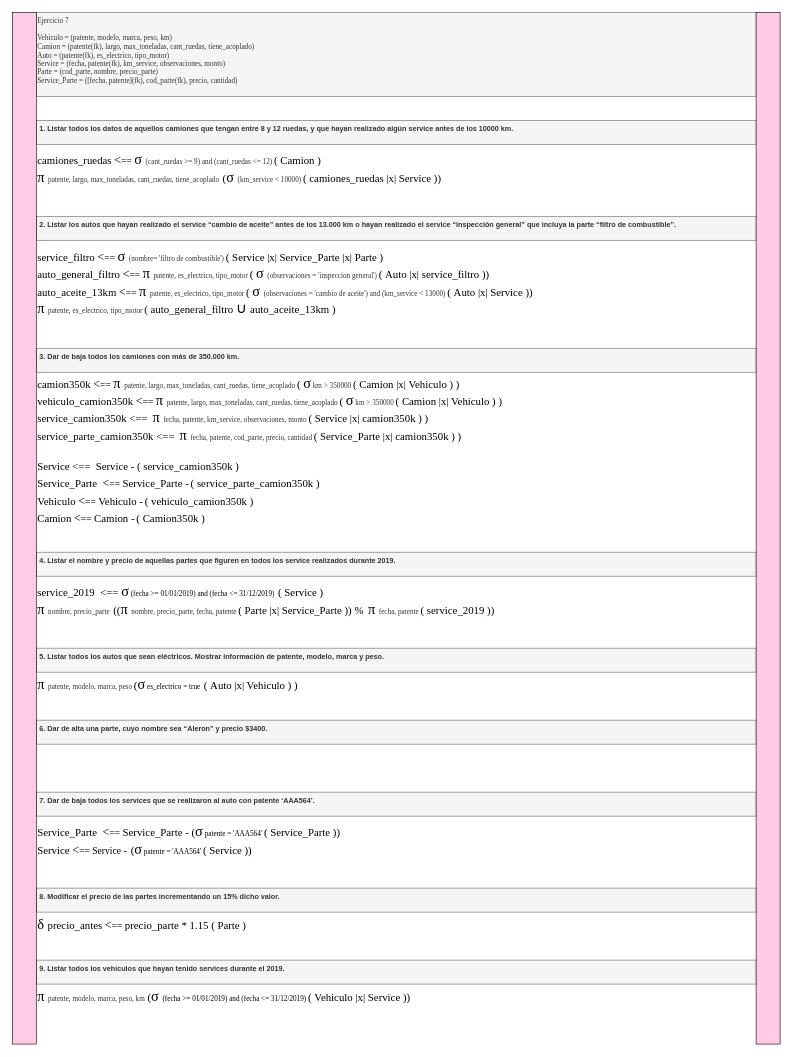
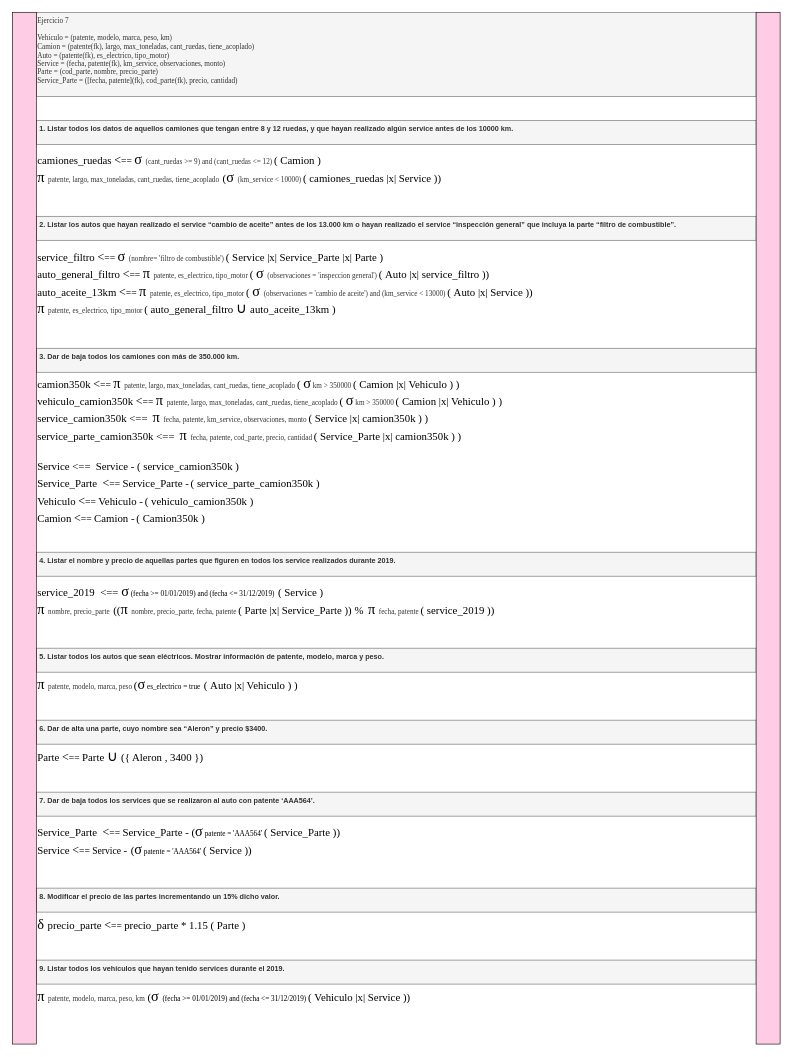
none -> (396, 756)
(127, 924) -> (127, 924)
